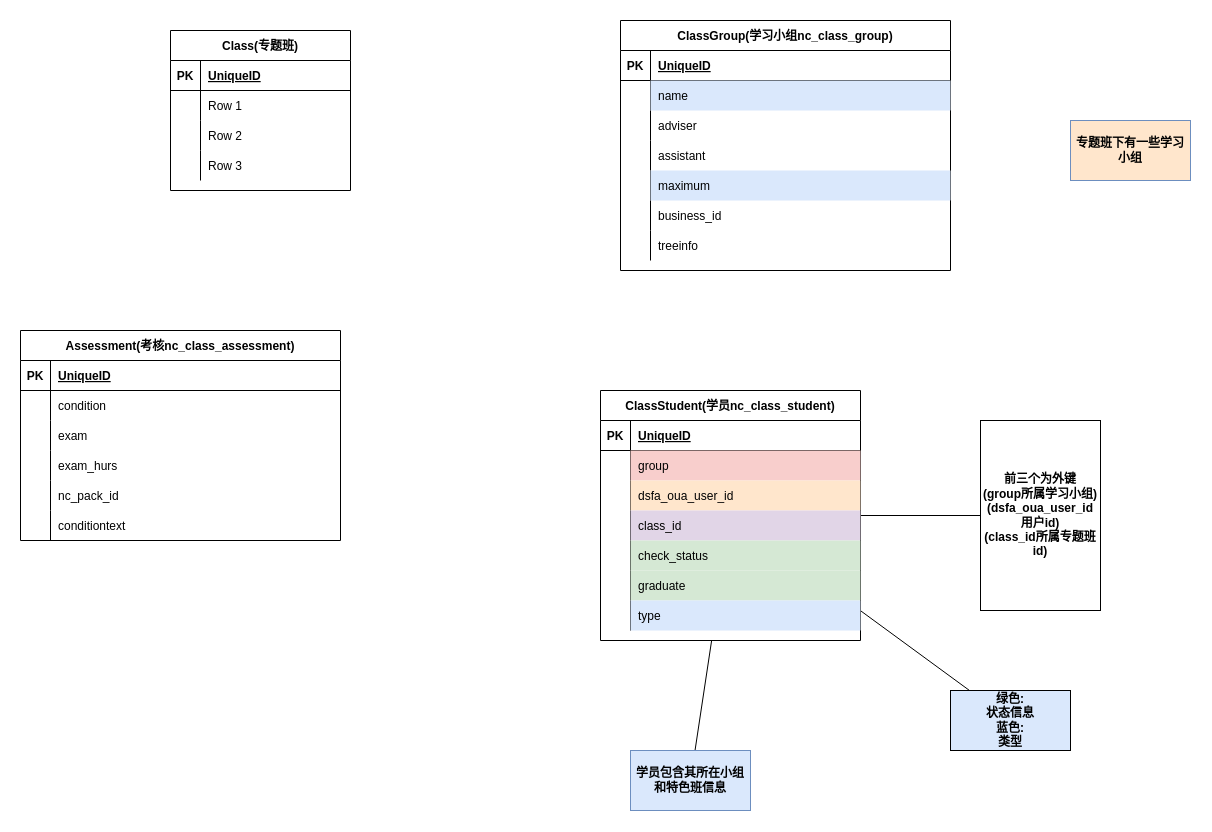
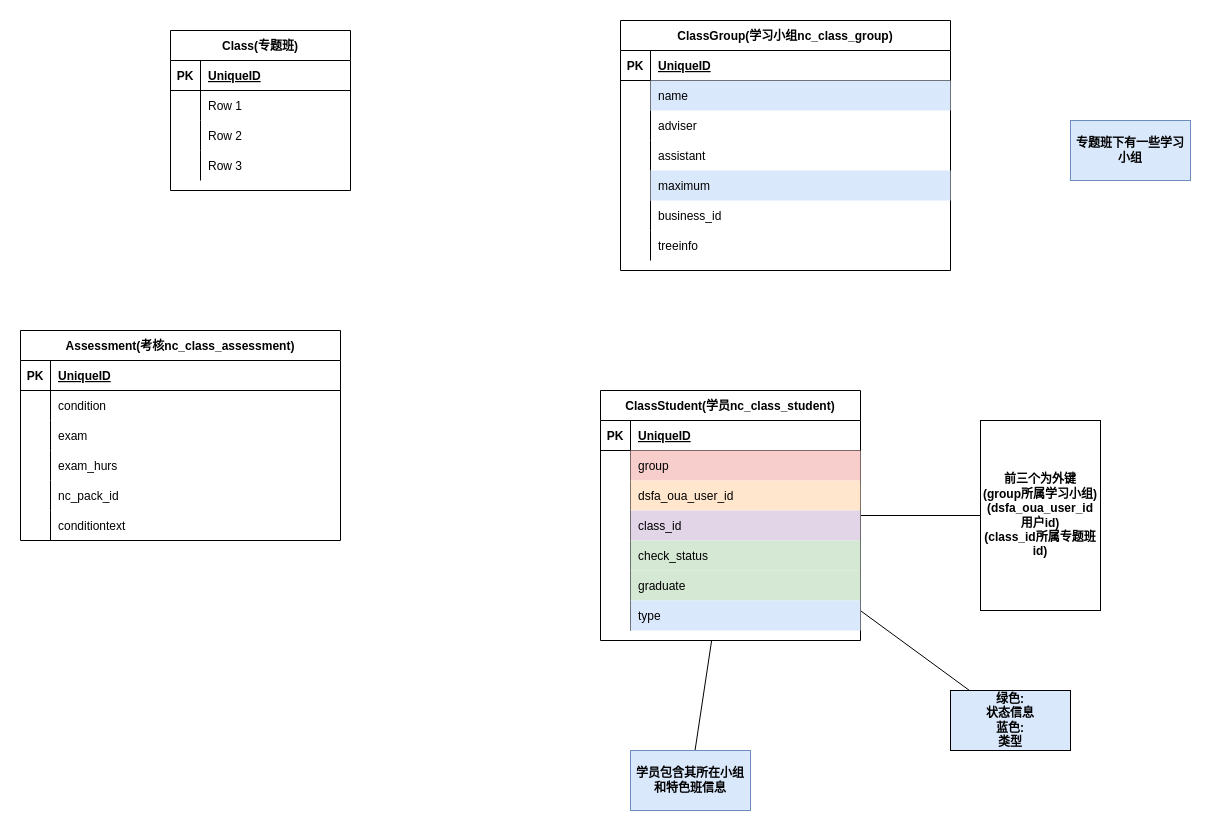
(1131, 151) -> (1131, 151)
